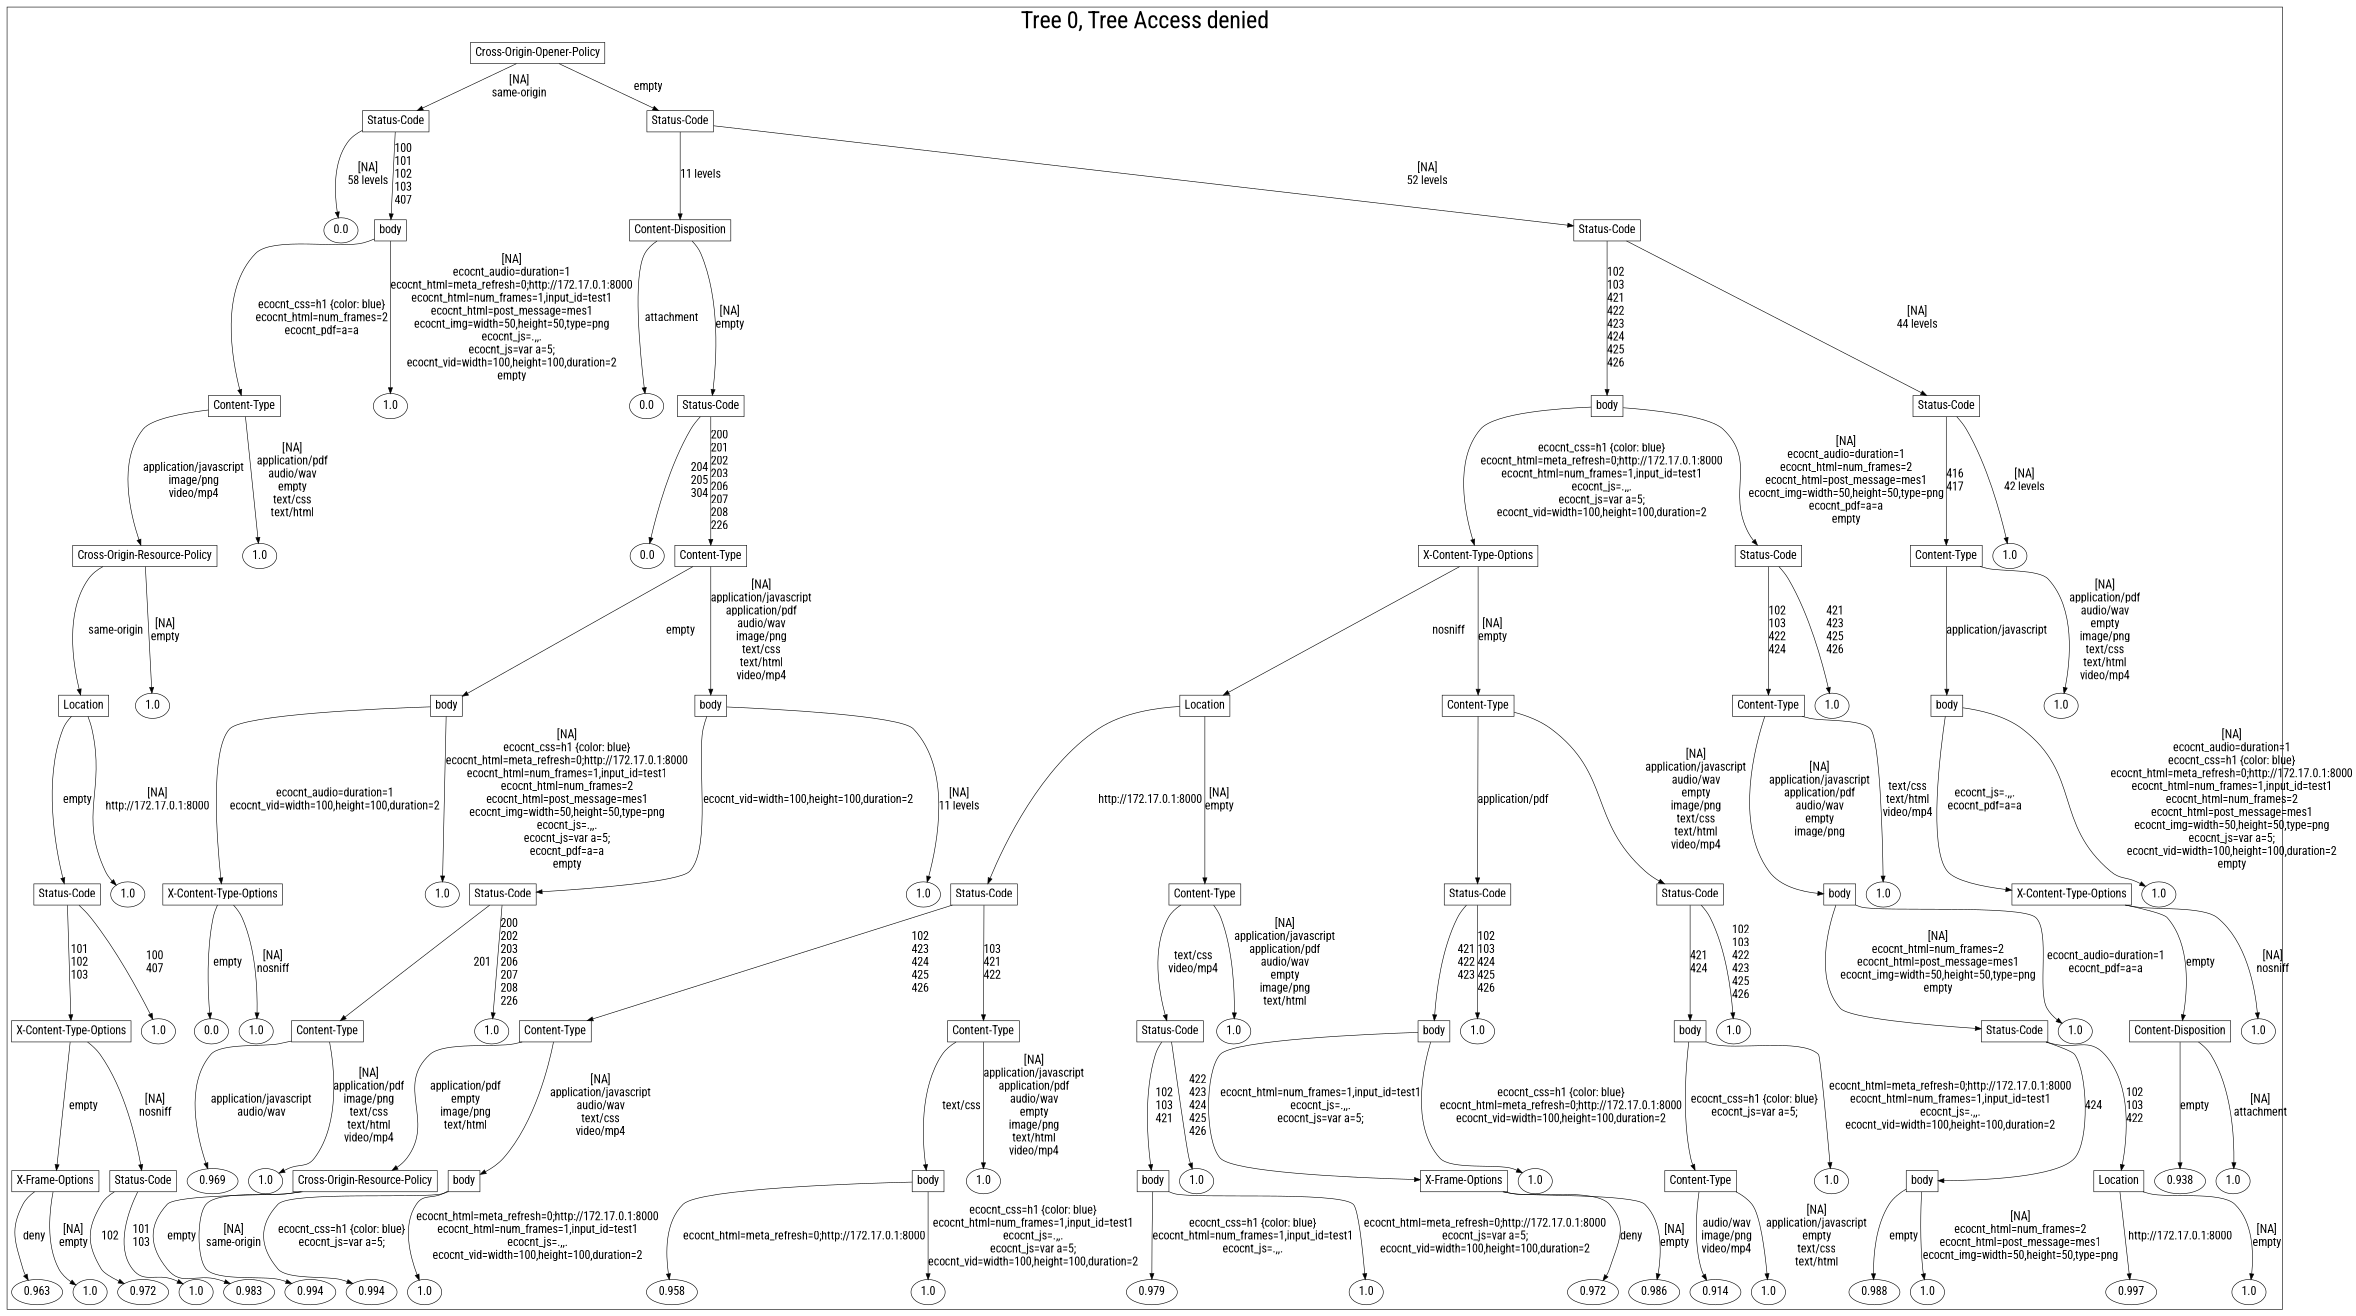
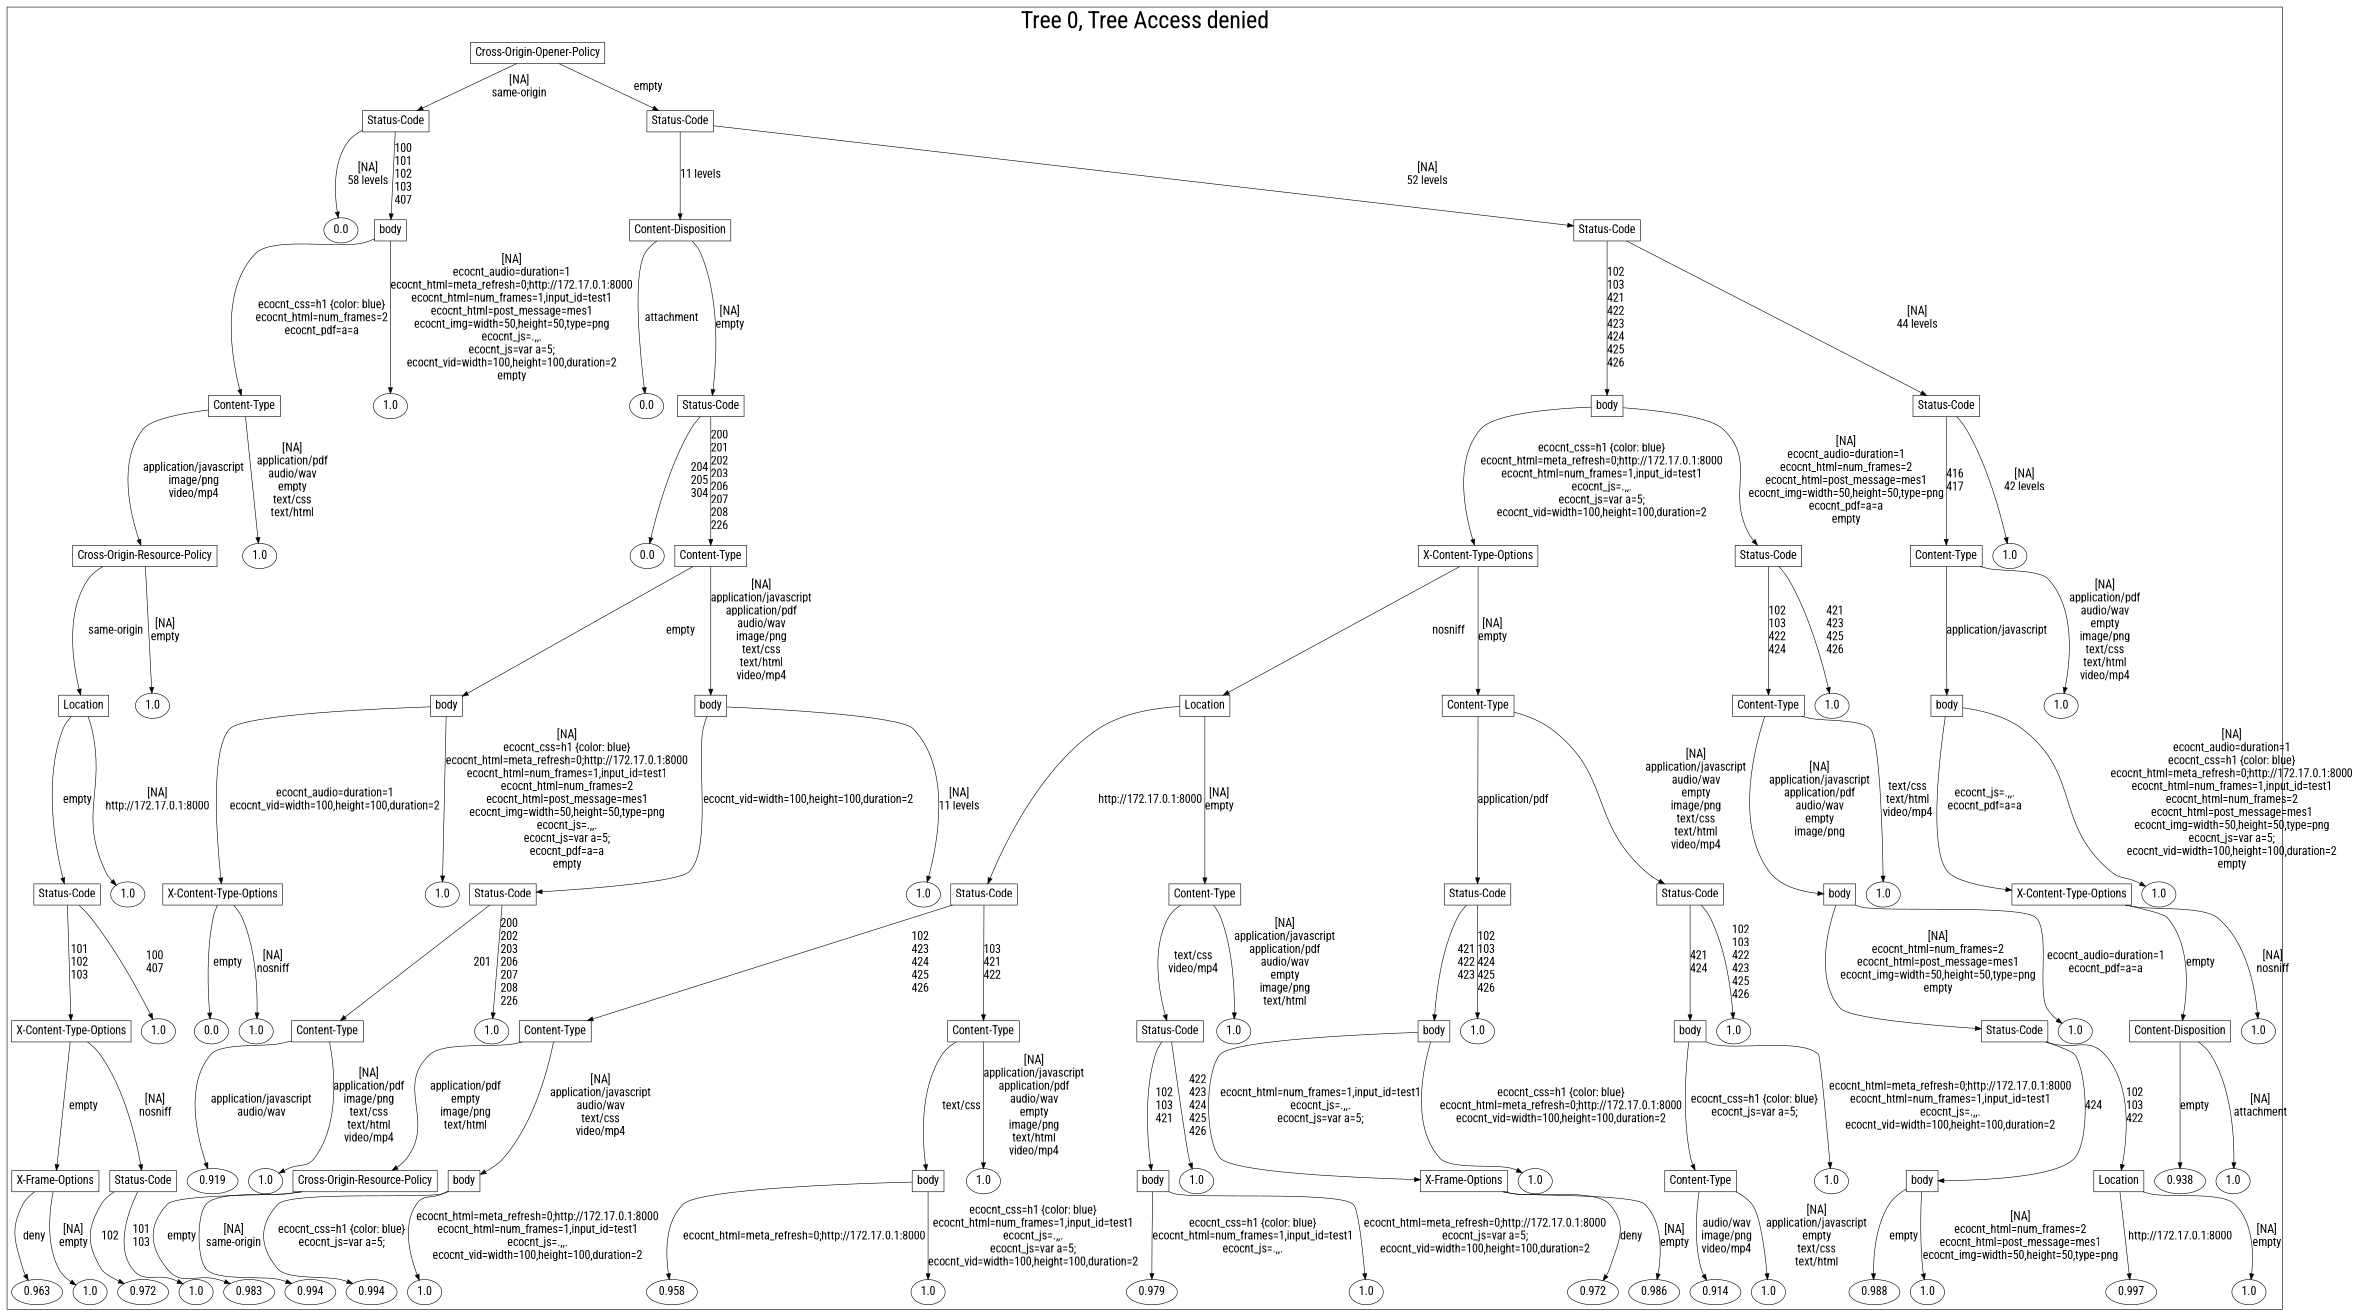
(213, 1181) -> (213, 1181)
